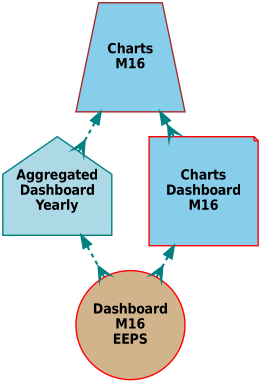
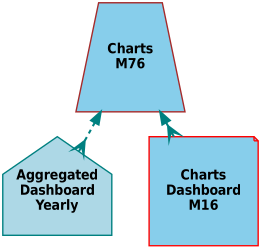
(130, 57) -> (130, 57)
(130, 325) -> none
